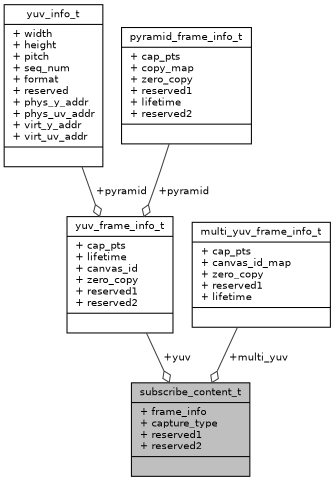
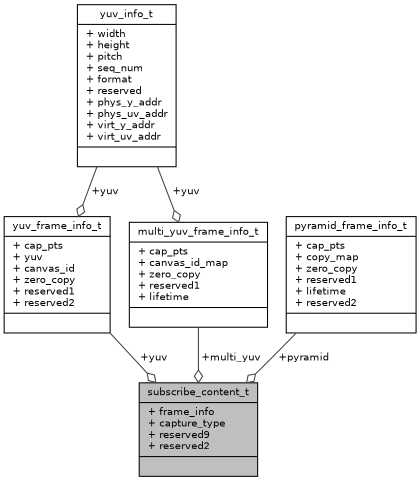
(159, 174) -> (276, 354)
none -> (166, 189)
(120, 192) -> (104, 192)
(101, 257) -> (28, 257)
(171, 435) -> (179, 435)
